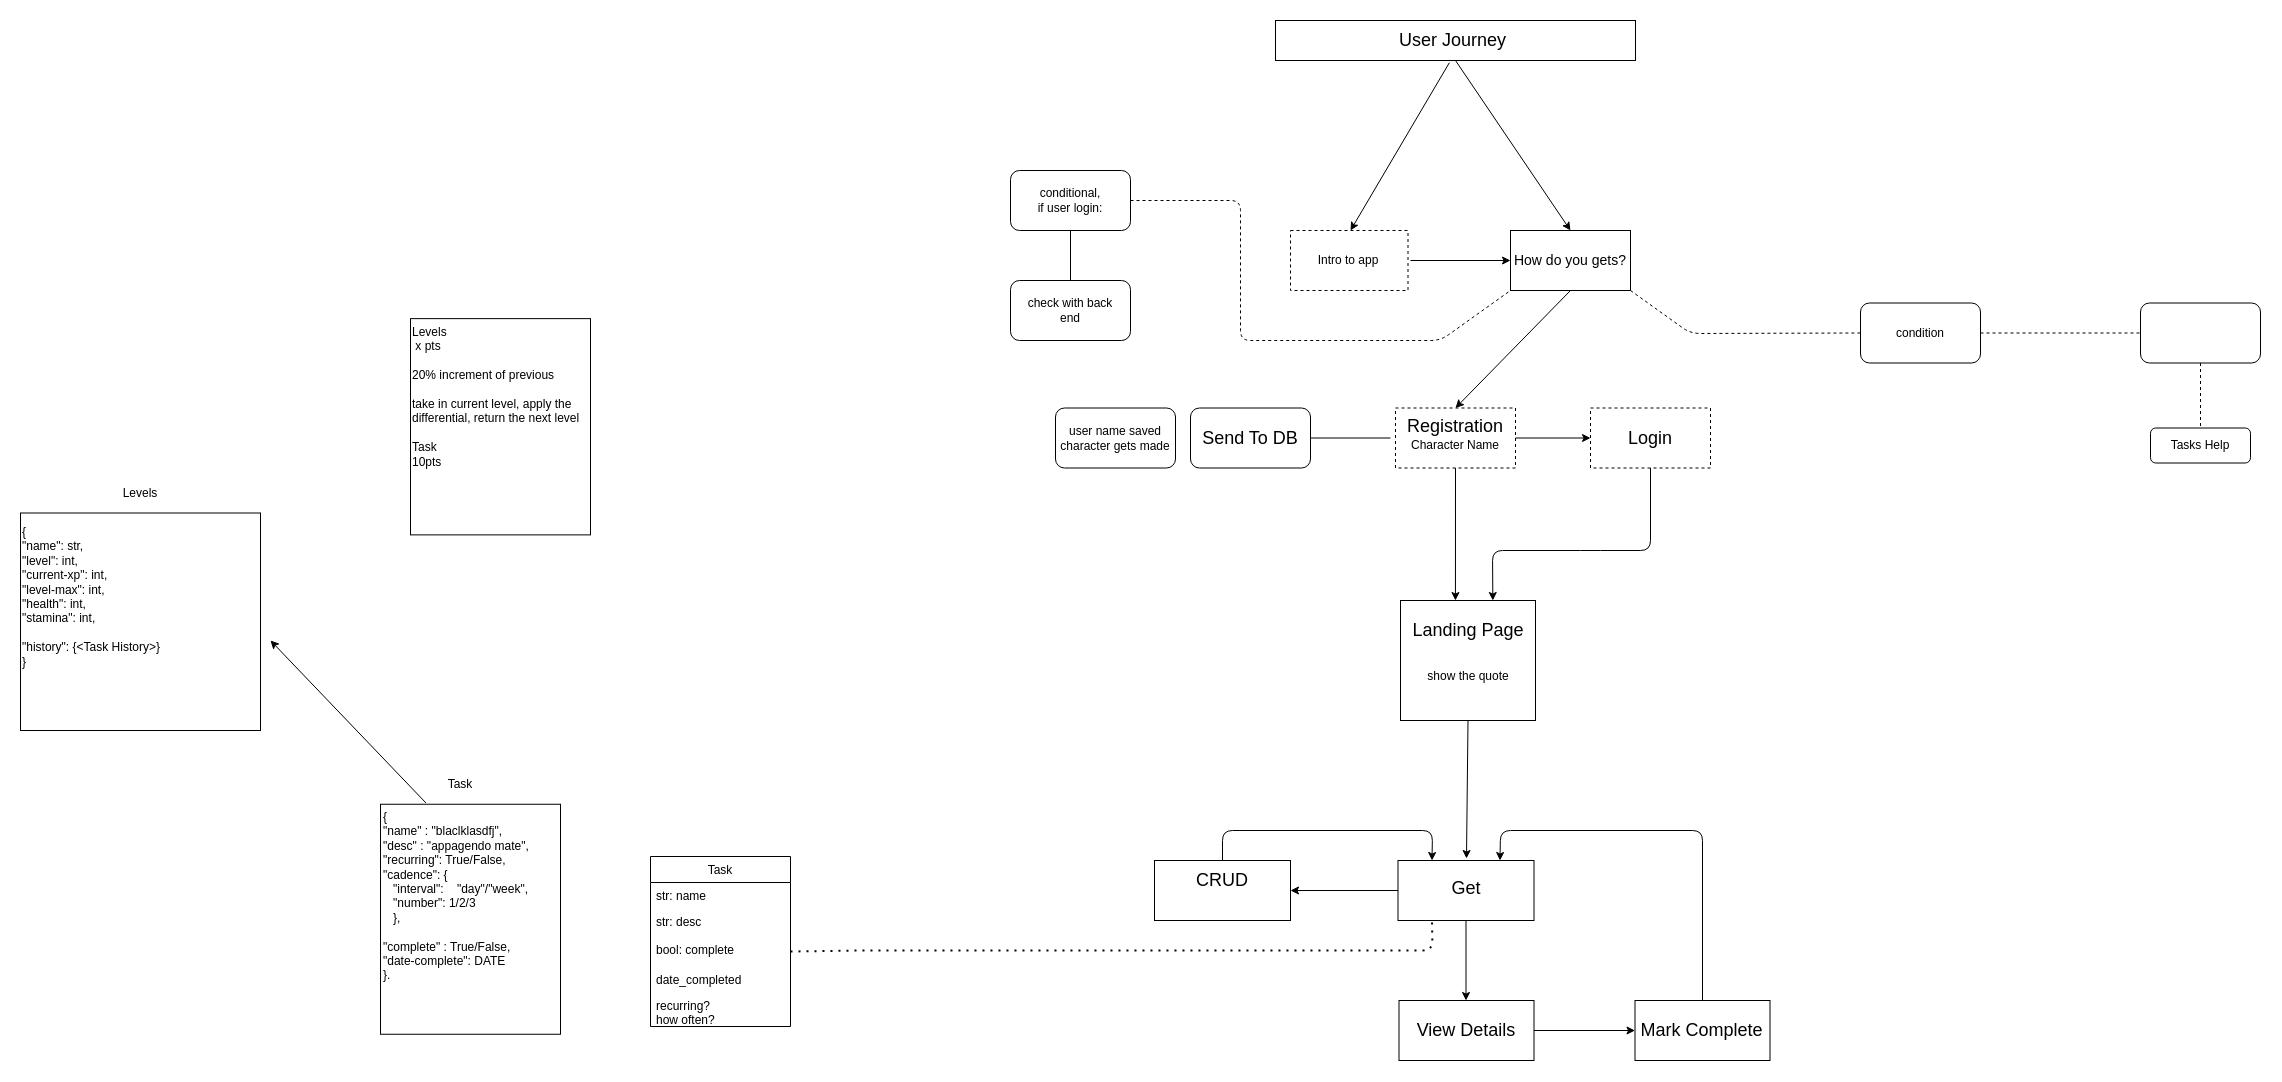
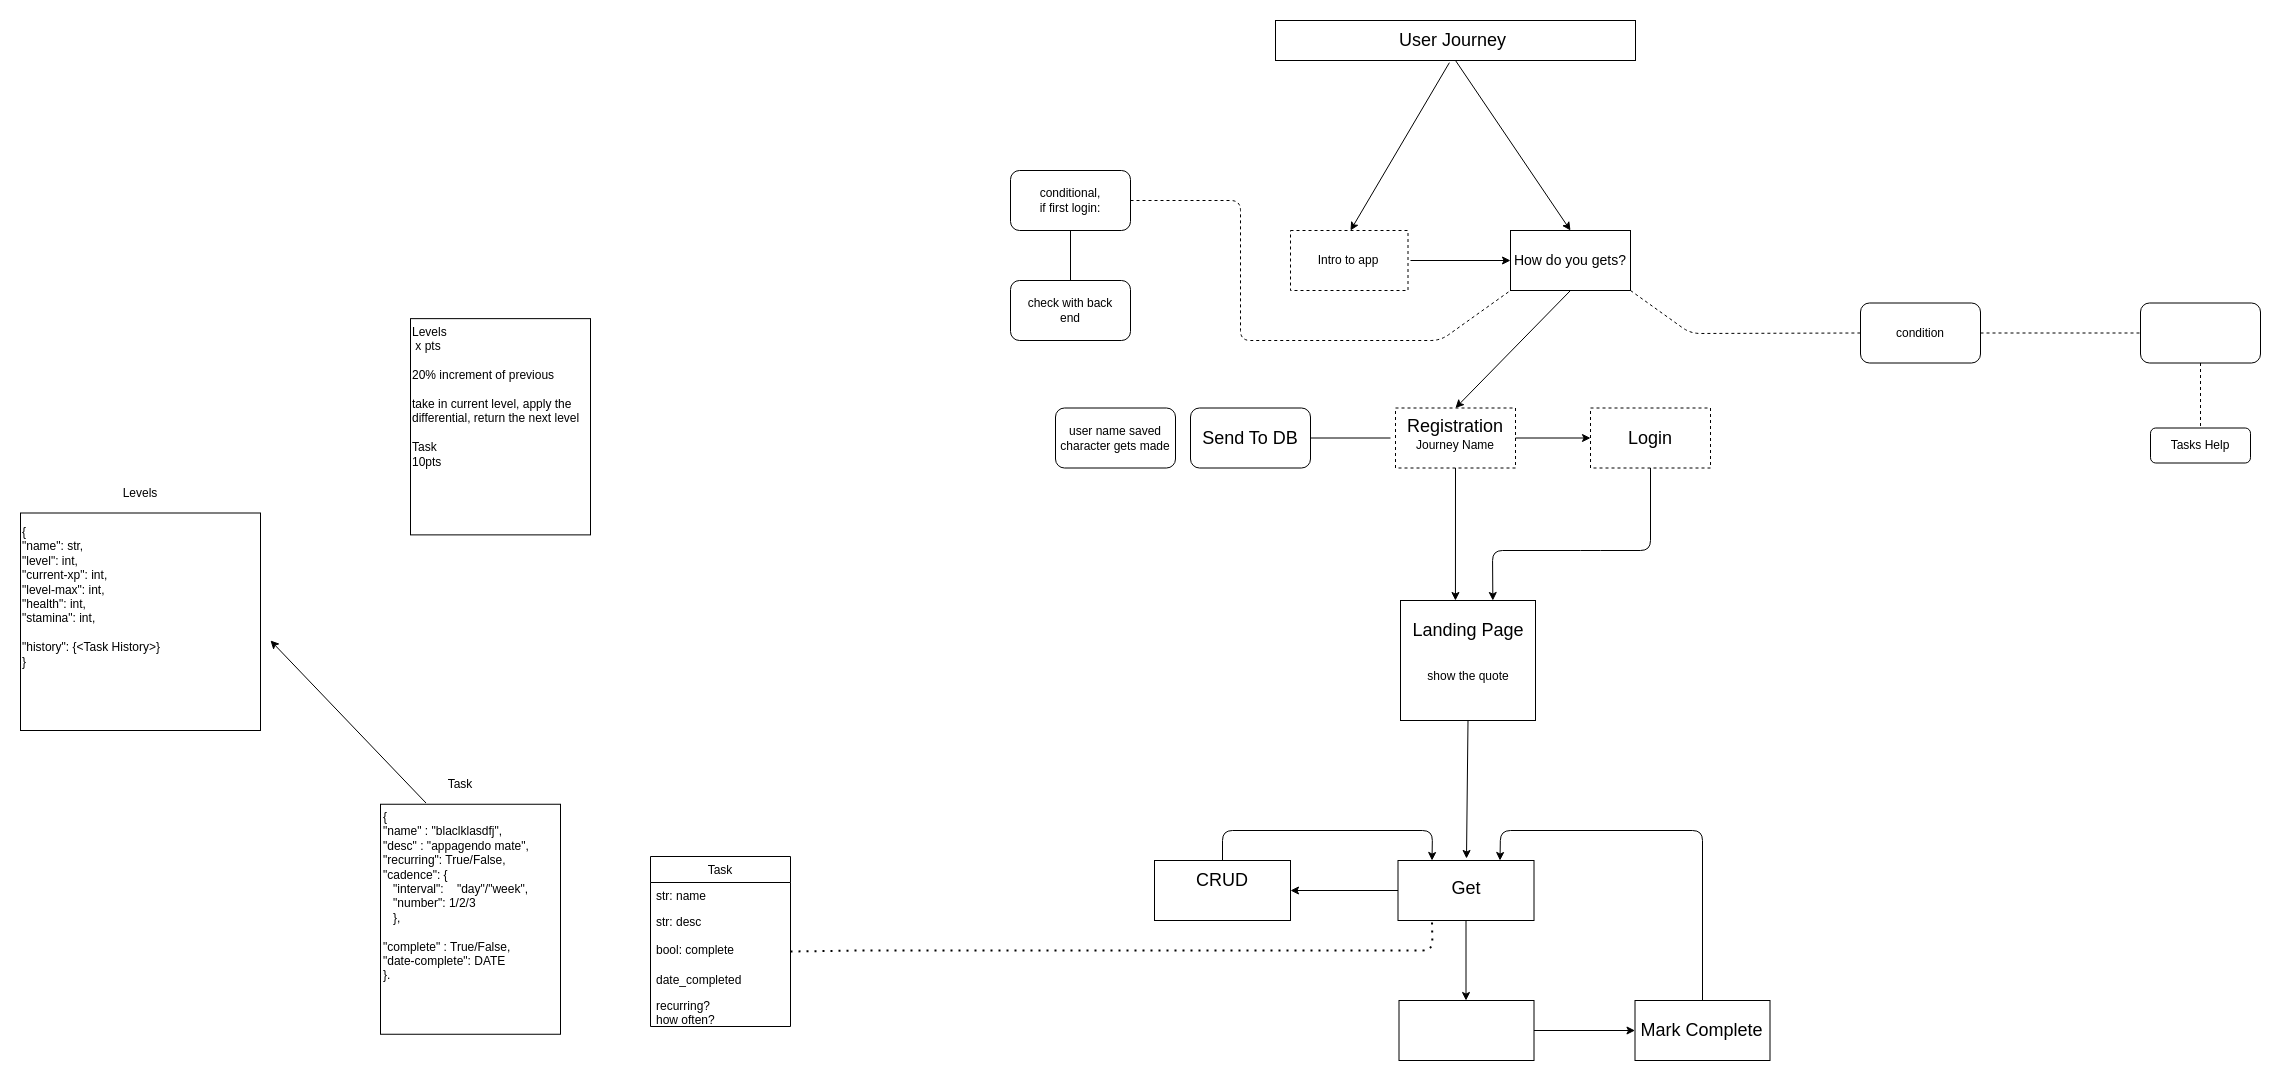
(1071, 201) -> (1071, 201)
(1456, 446) -> (1456, 446)
(1466, 1031) -> none
